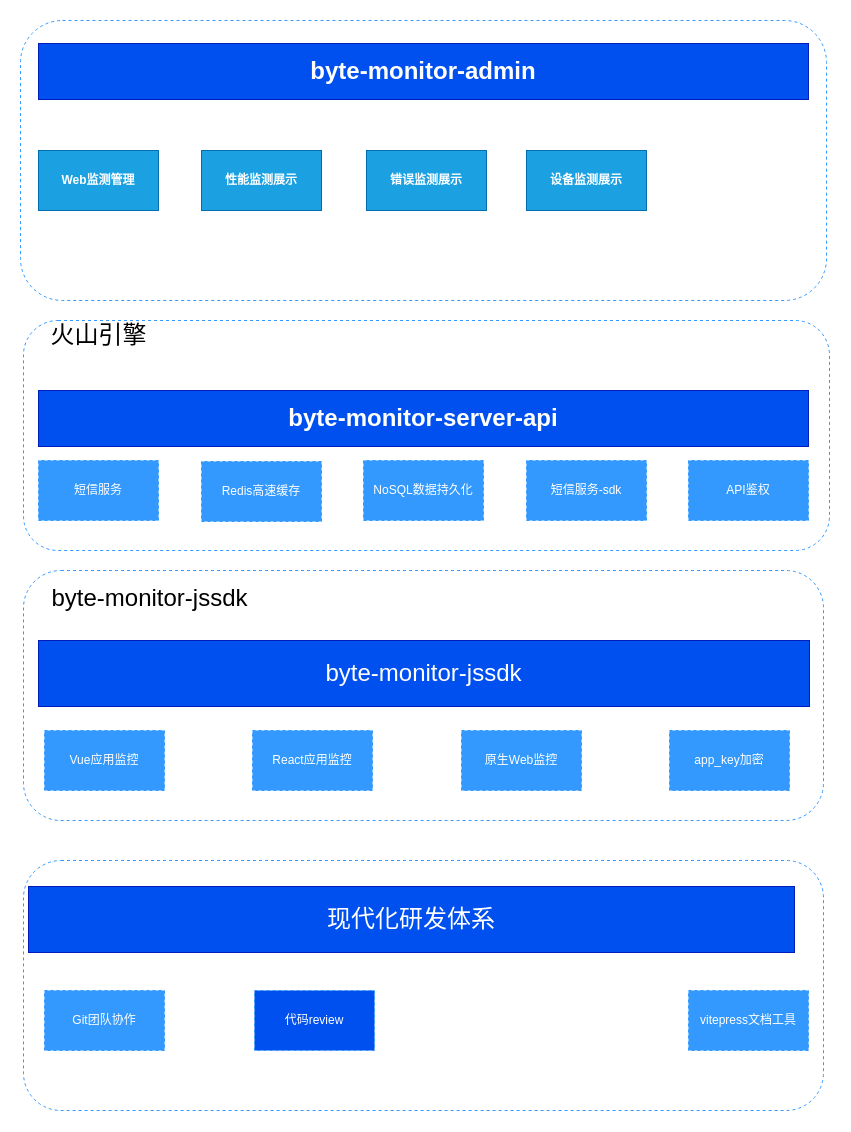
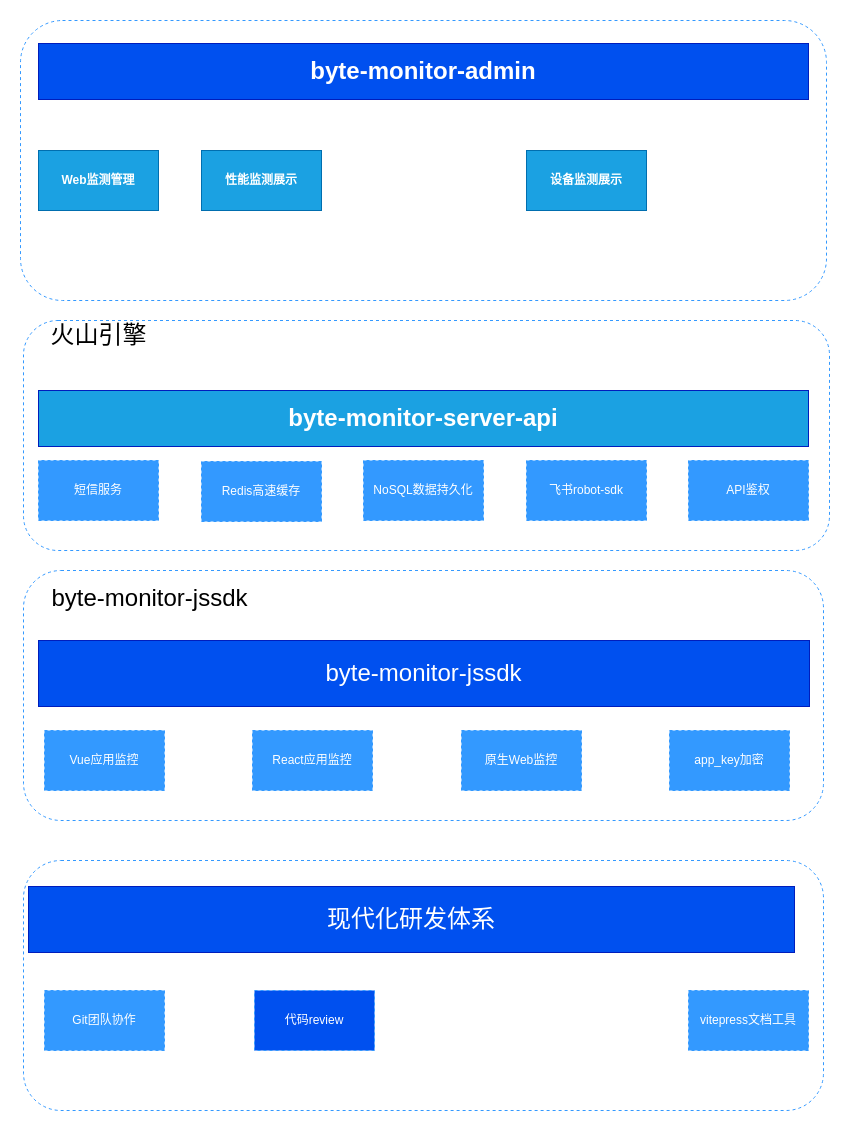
(427, 181) -> none
(424, 419) -> (424, 419)
(587, 491) -> (587, 491)
